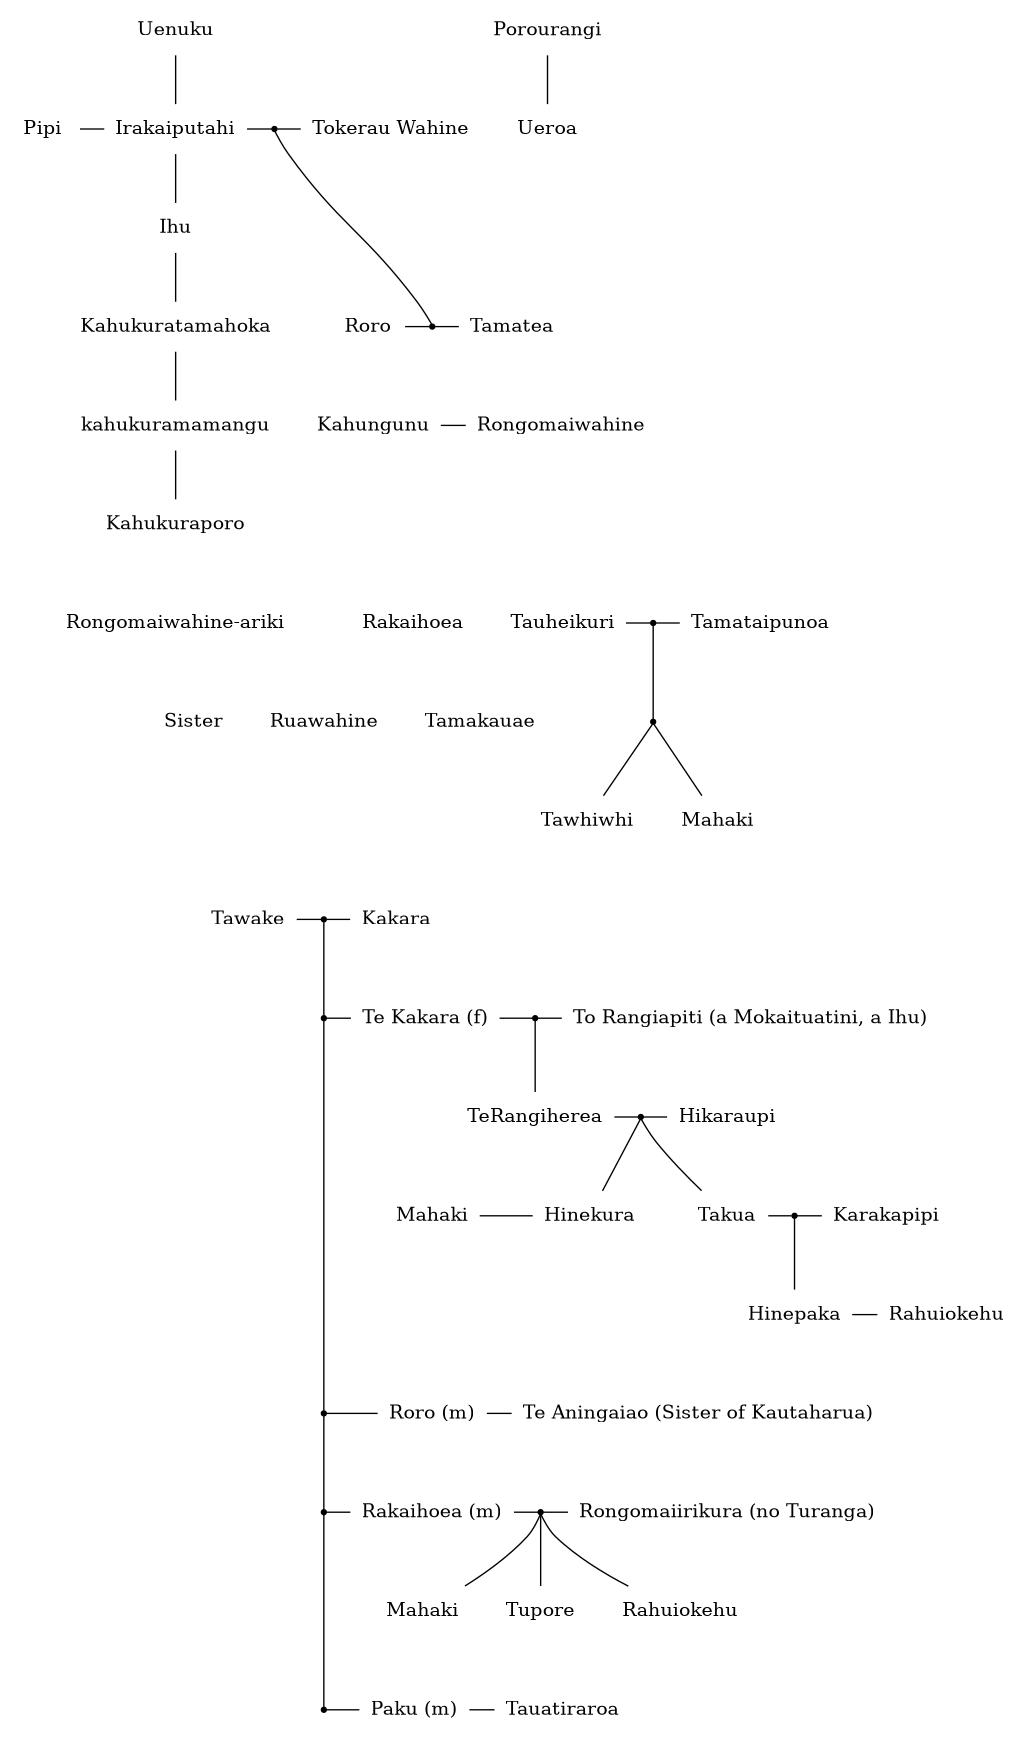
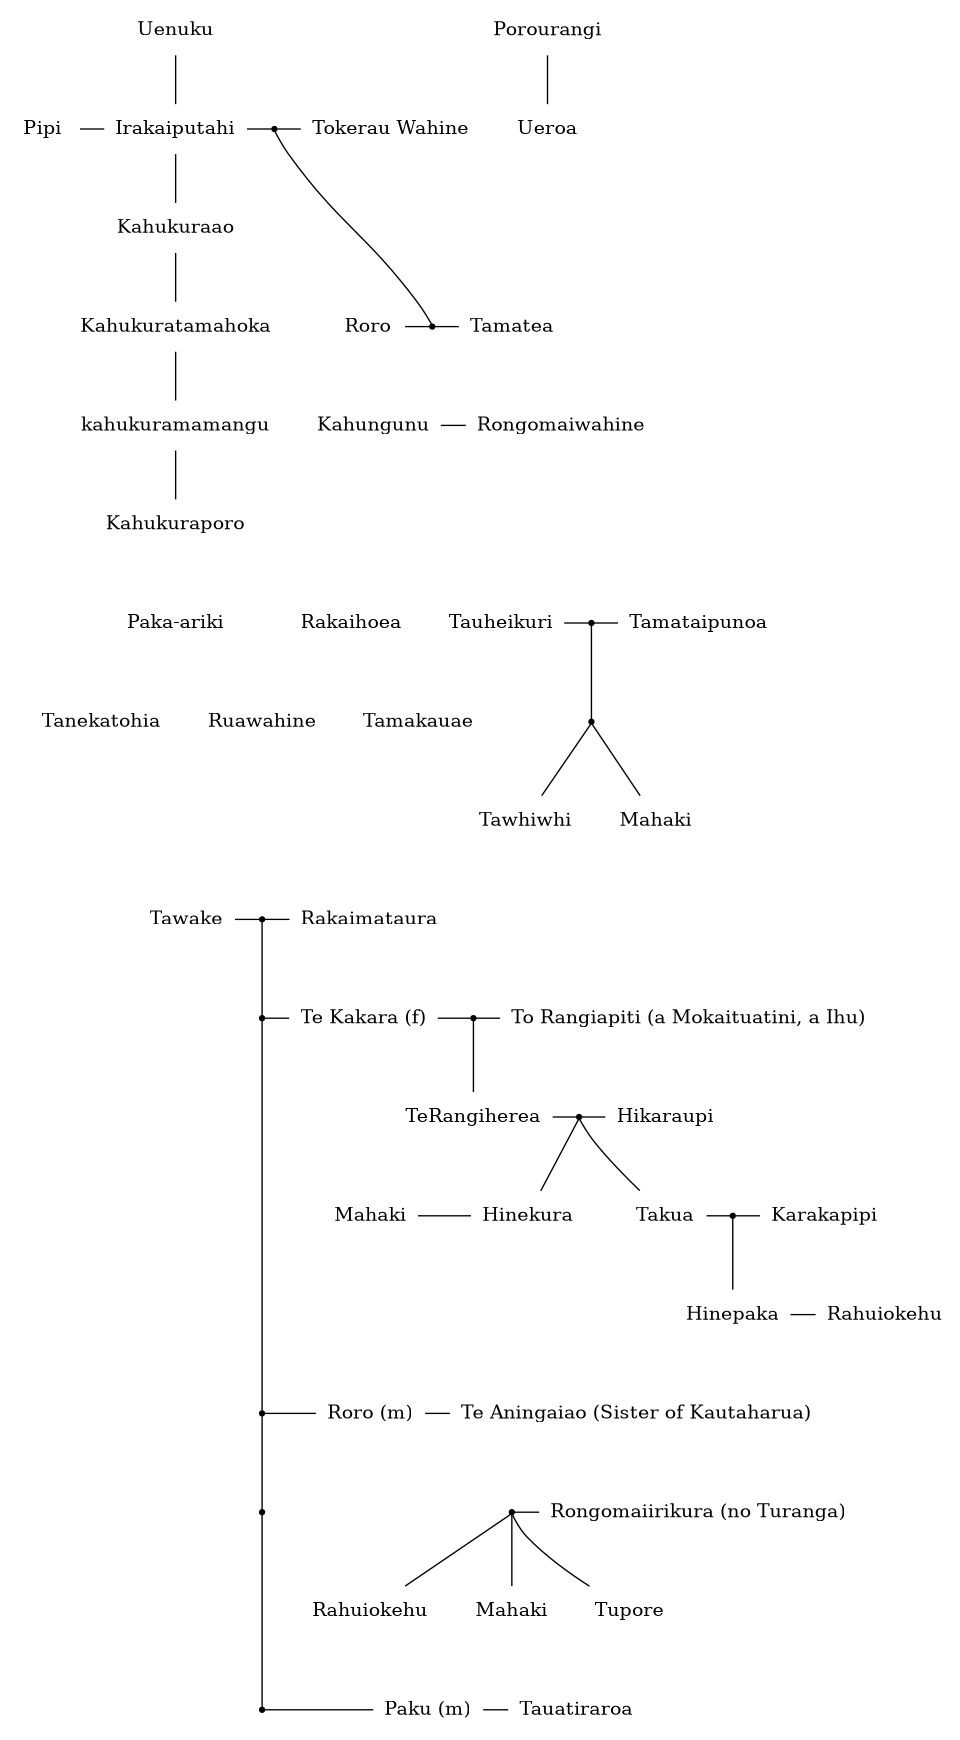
(176, 228) -> (176, 228)
(176, 623) -> (176, 623)
(193, 722) -> (102, 722)
(397, 919) -> (369, 919)
(432, 1512) -> none
